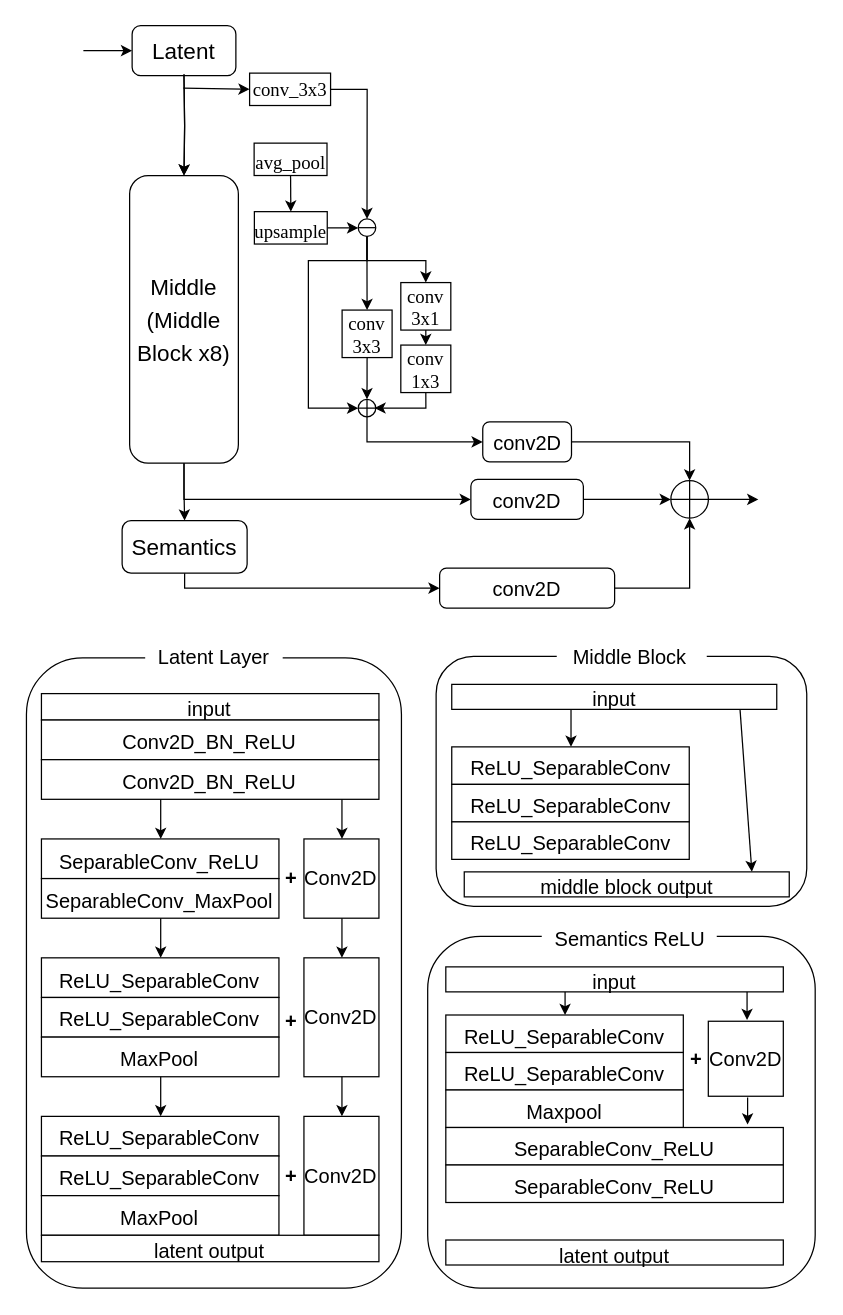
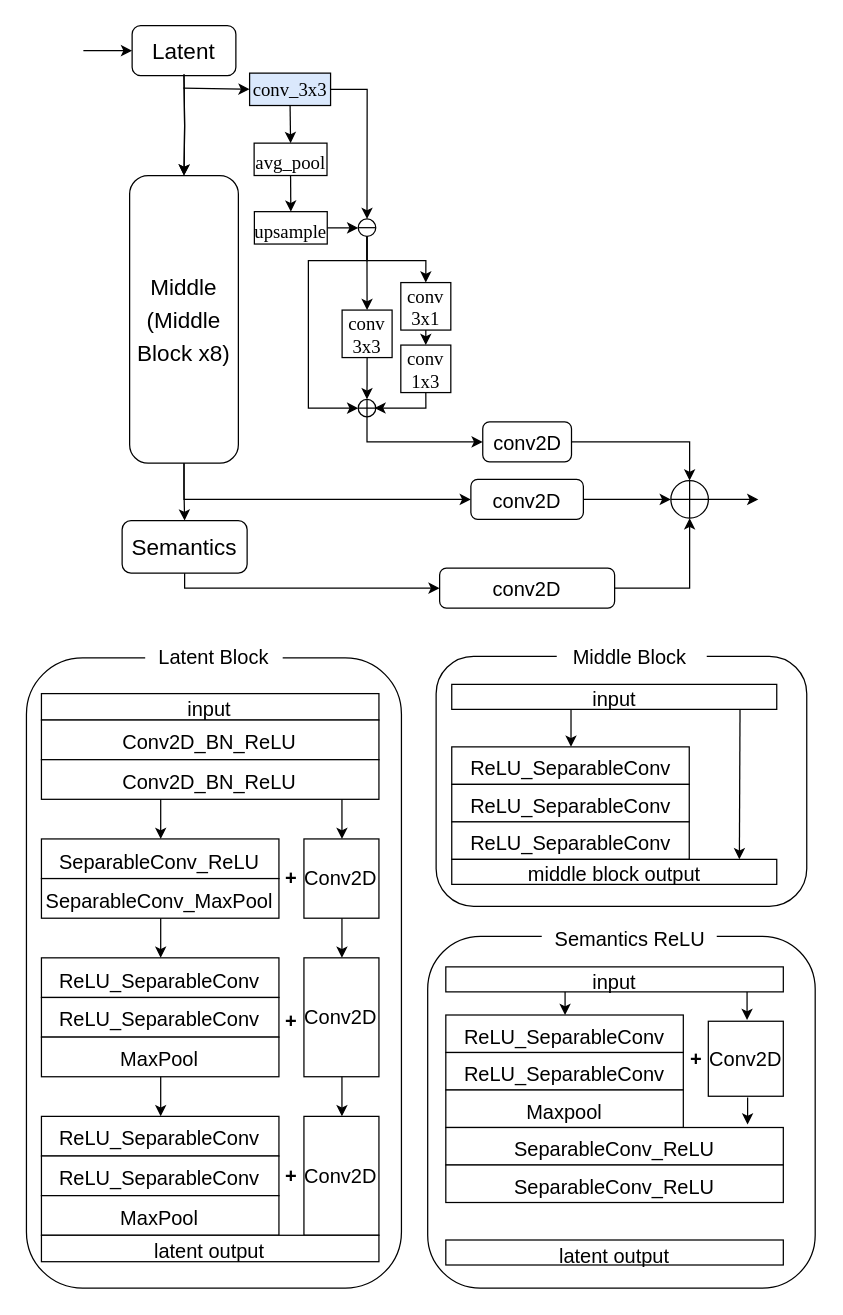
(290, 89) -> (290, 89)
none -> (290, 120)
(214, 657) -> (214, 657)
(627, 884) -> (614, 872)
